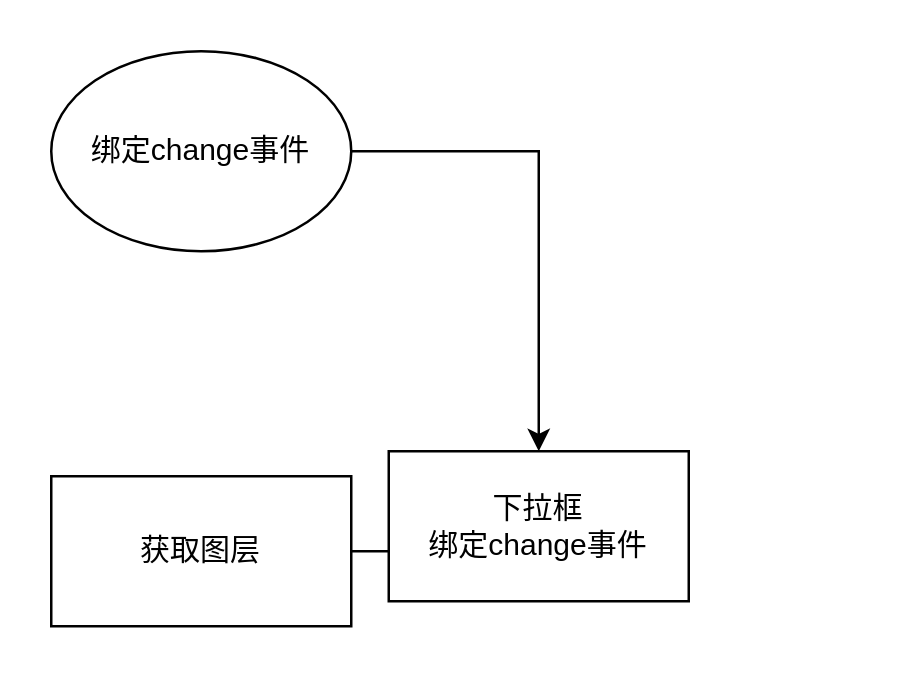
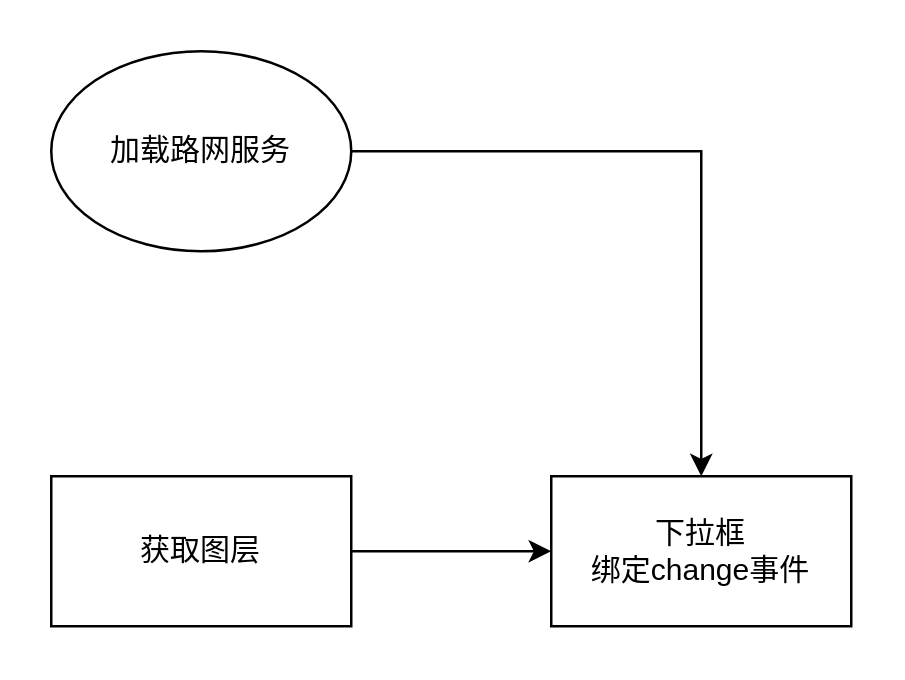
(201, 151) -> (201, 151)
(539, 526) -> (701, 551)
